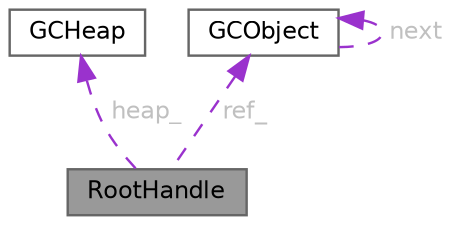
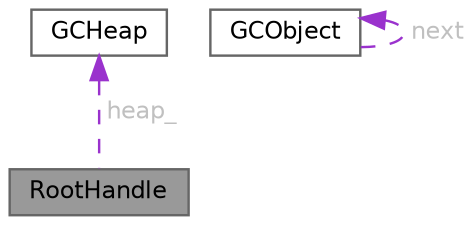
(204, 122) -> none
